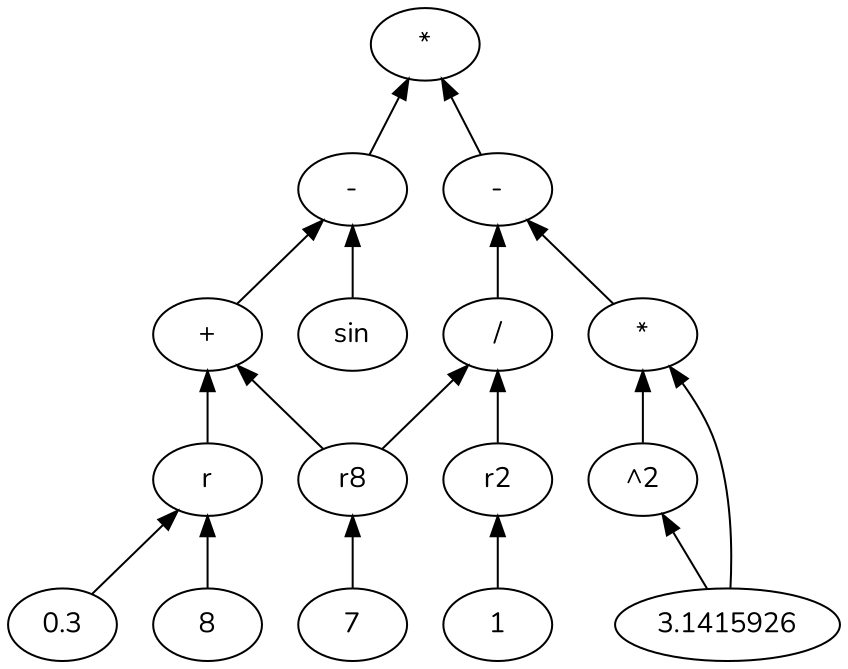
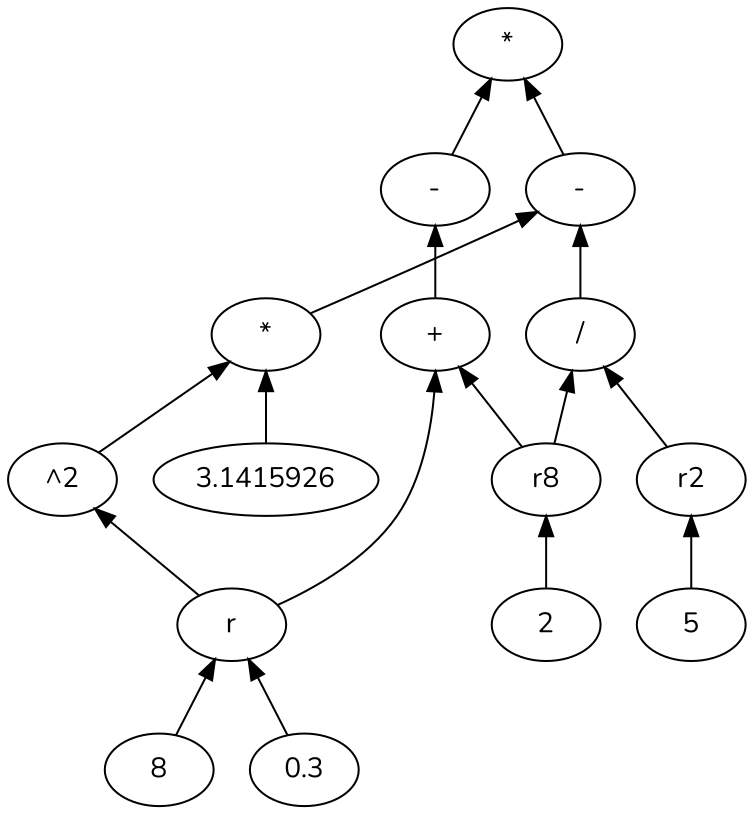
(353, 335) -> none
(690, 560) -> (155, 559)
(353, 625) -> (546, 625)
(498, 625) -> (691, 625)
